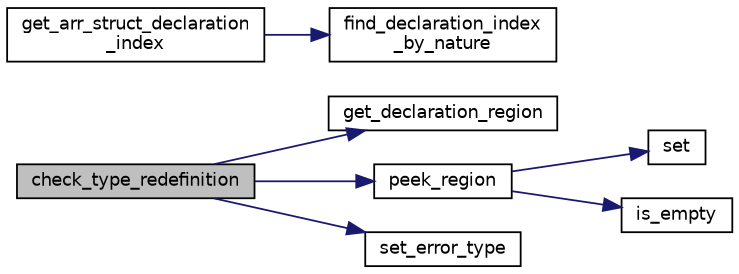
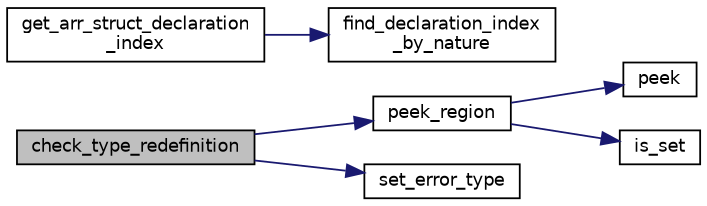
(443, 113) -> none
(677, 147) -> (660, 79)
(677, 215) -> (660, 147)
